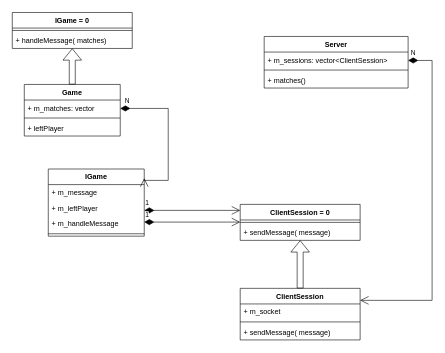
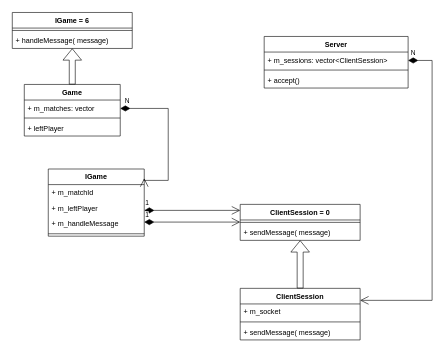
(72, 20) -> (72, 20)
(63, 41) -> (63, 41)
(289, 80) -> (287, 80)
(73, 193) -> (73, 193)
